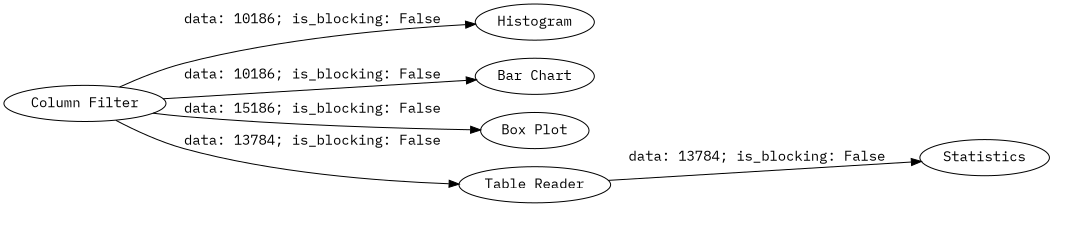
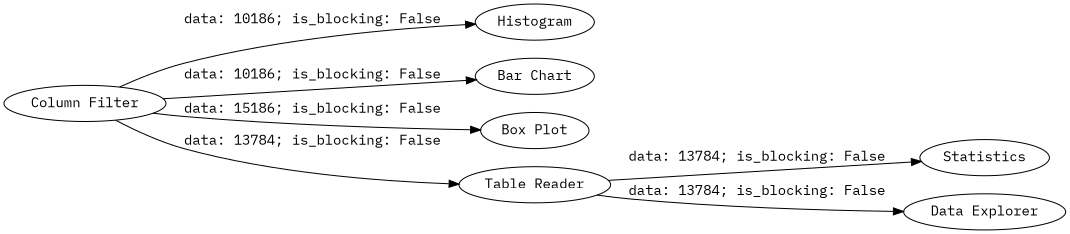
none -> (985, 212)
